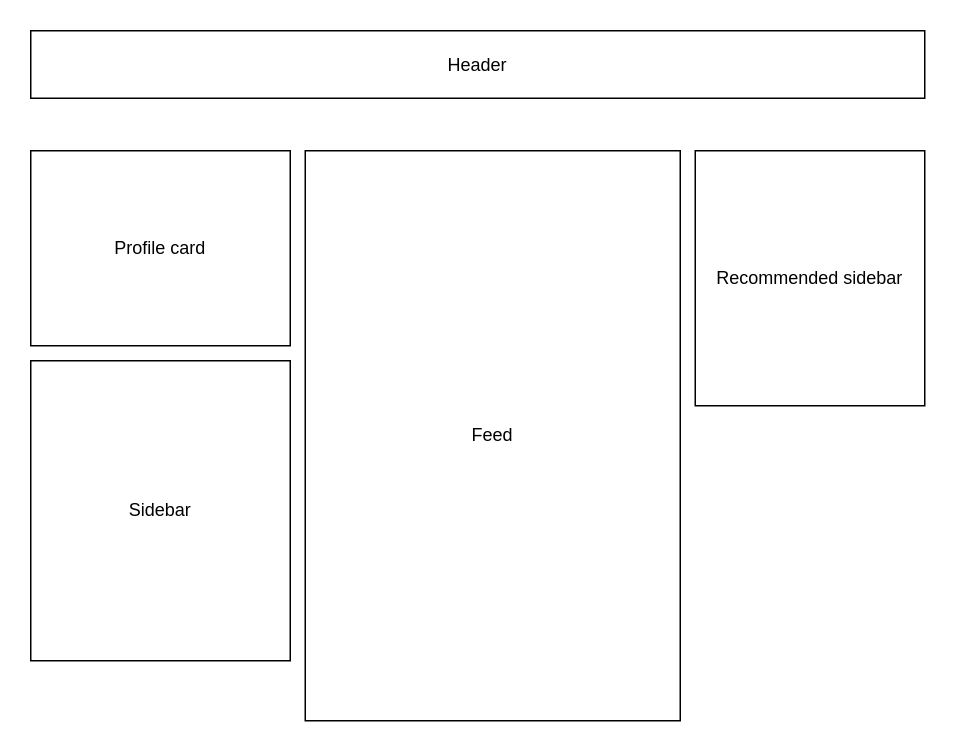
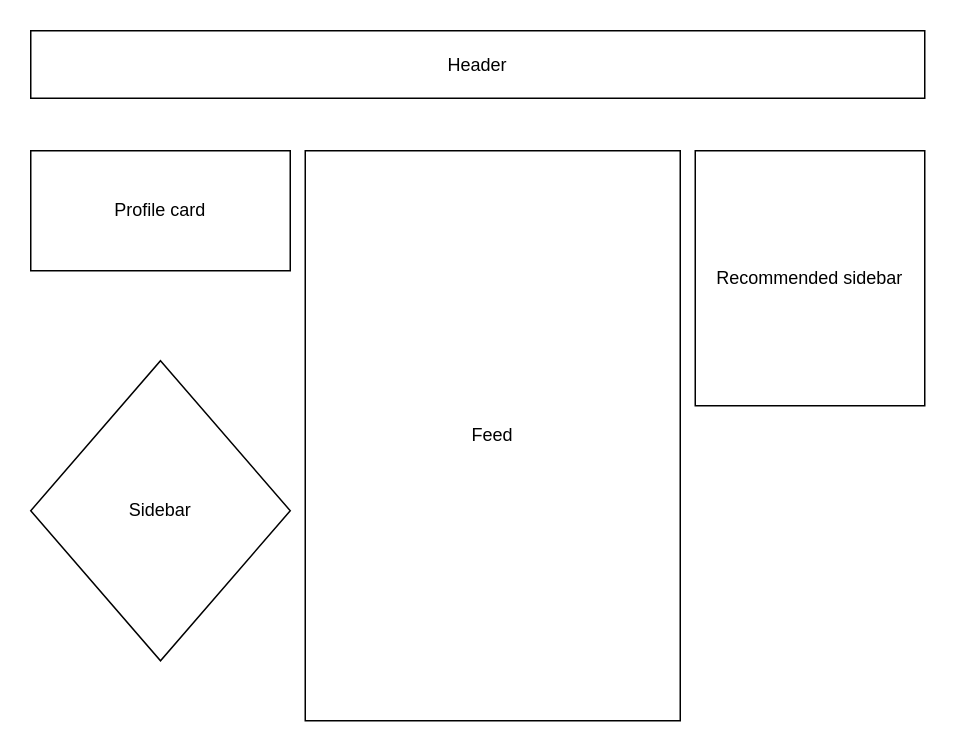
(161, 248) -> (161, 211)
(161, 511) -> (161, 511)
